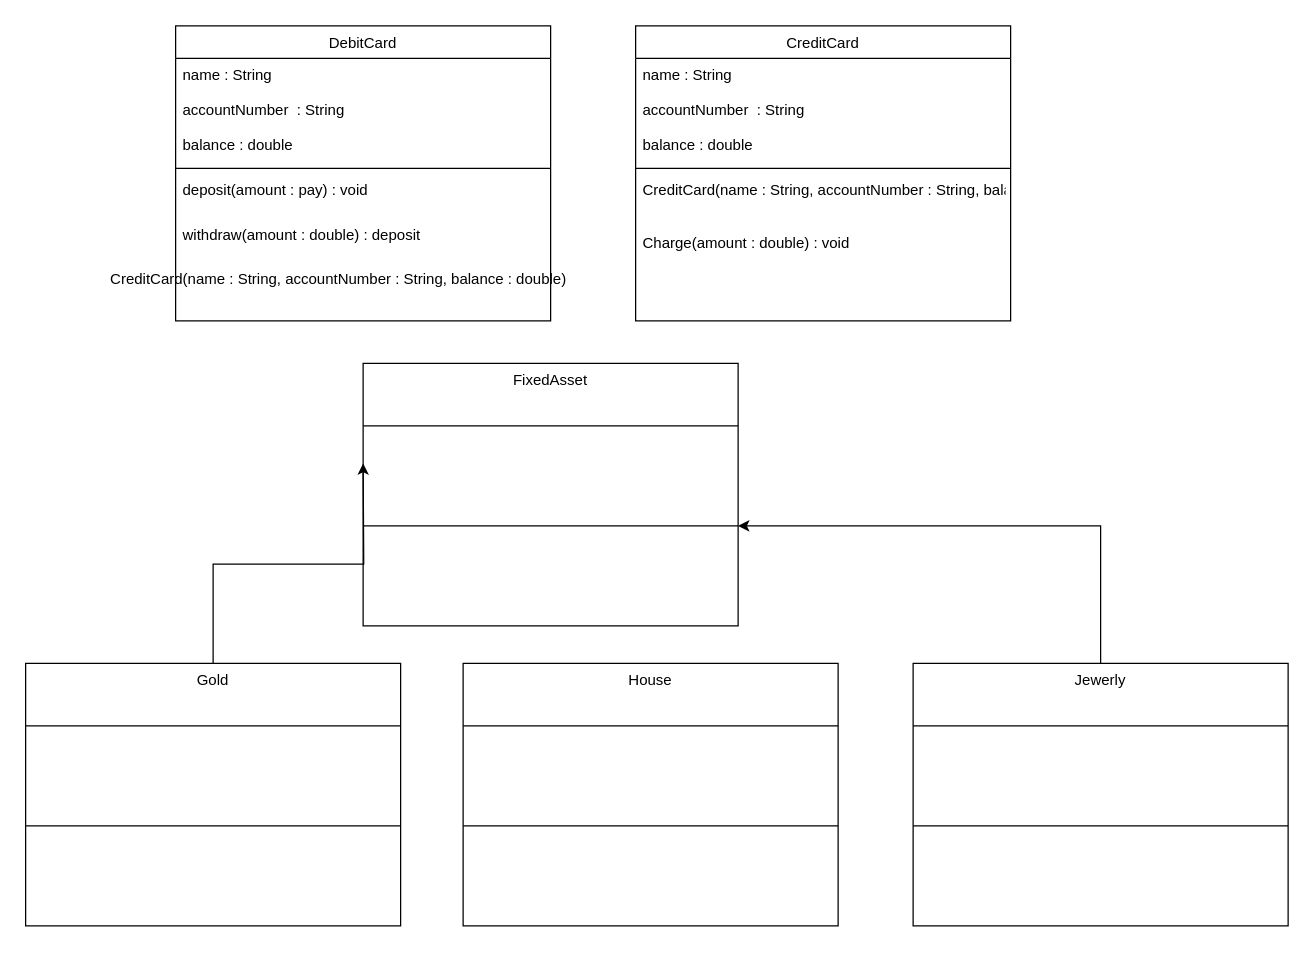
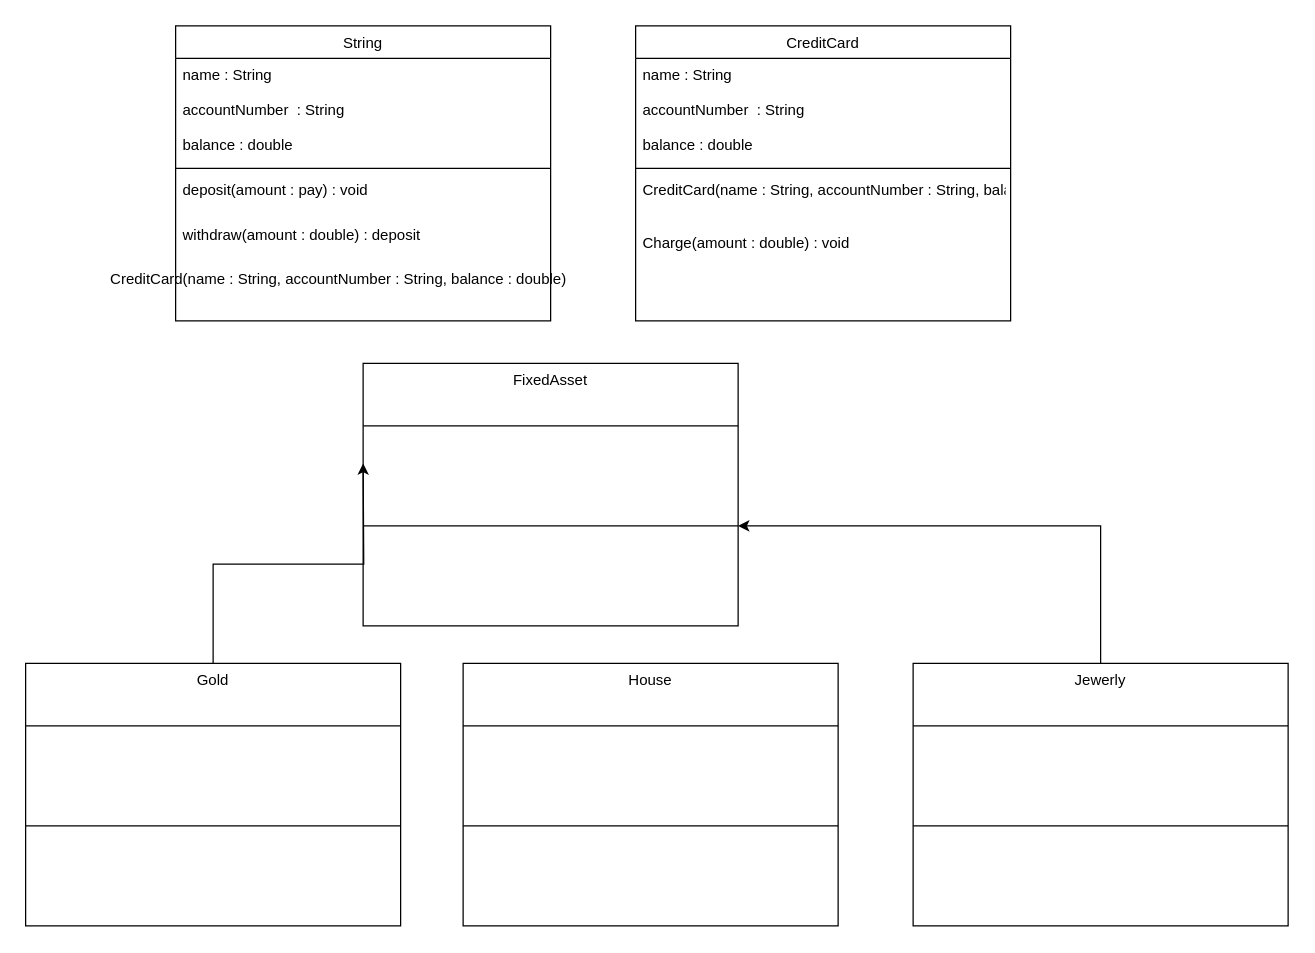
(363, 43) -> (363, 43)
